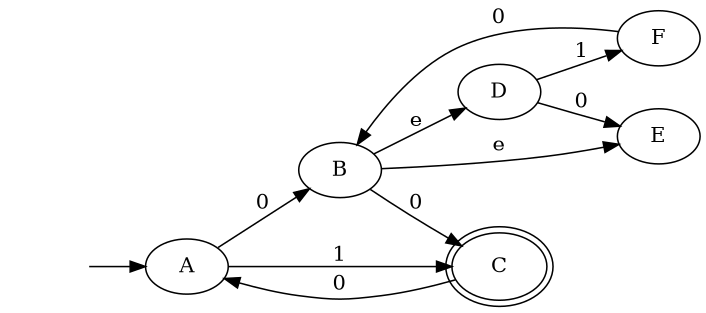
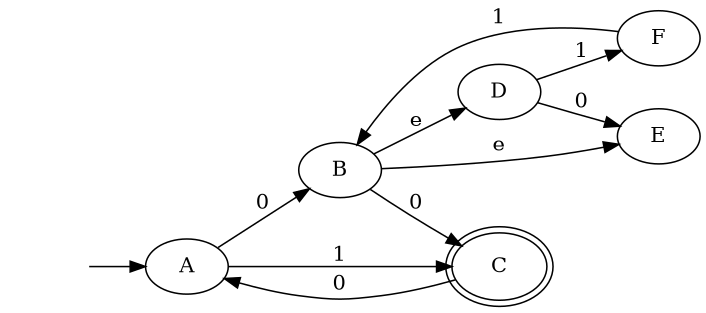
(499, 18) -> (499, 18)
